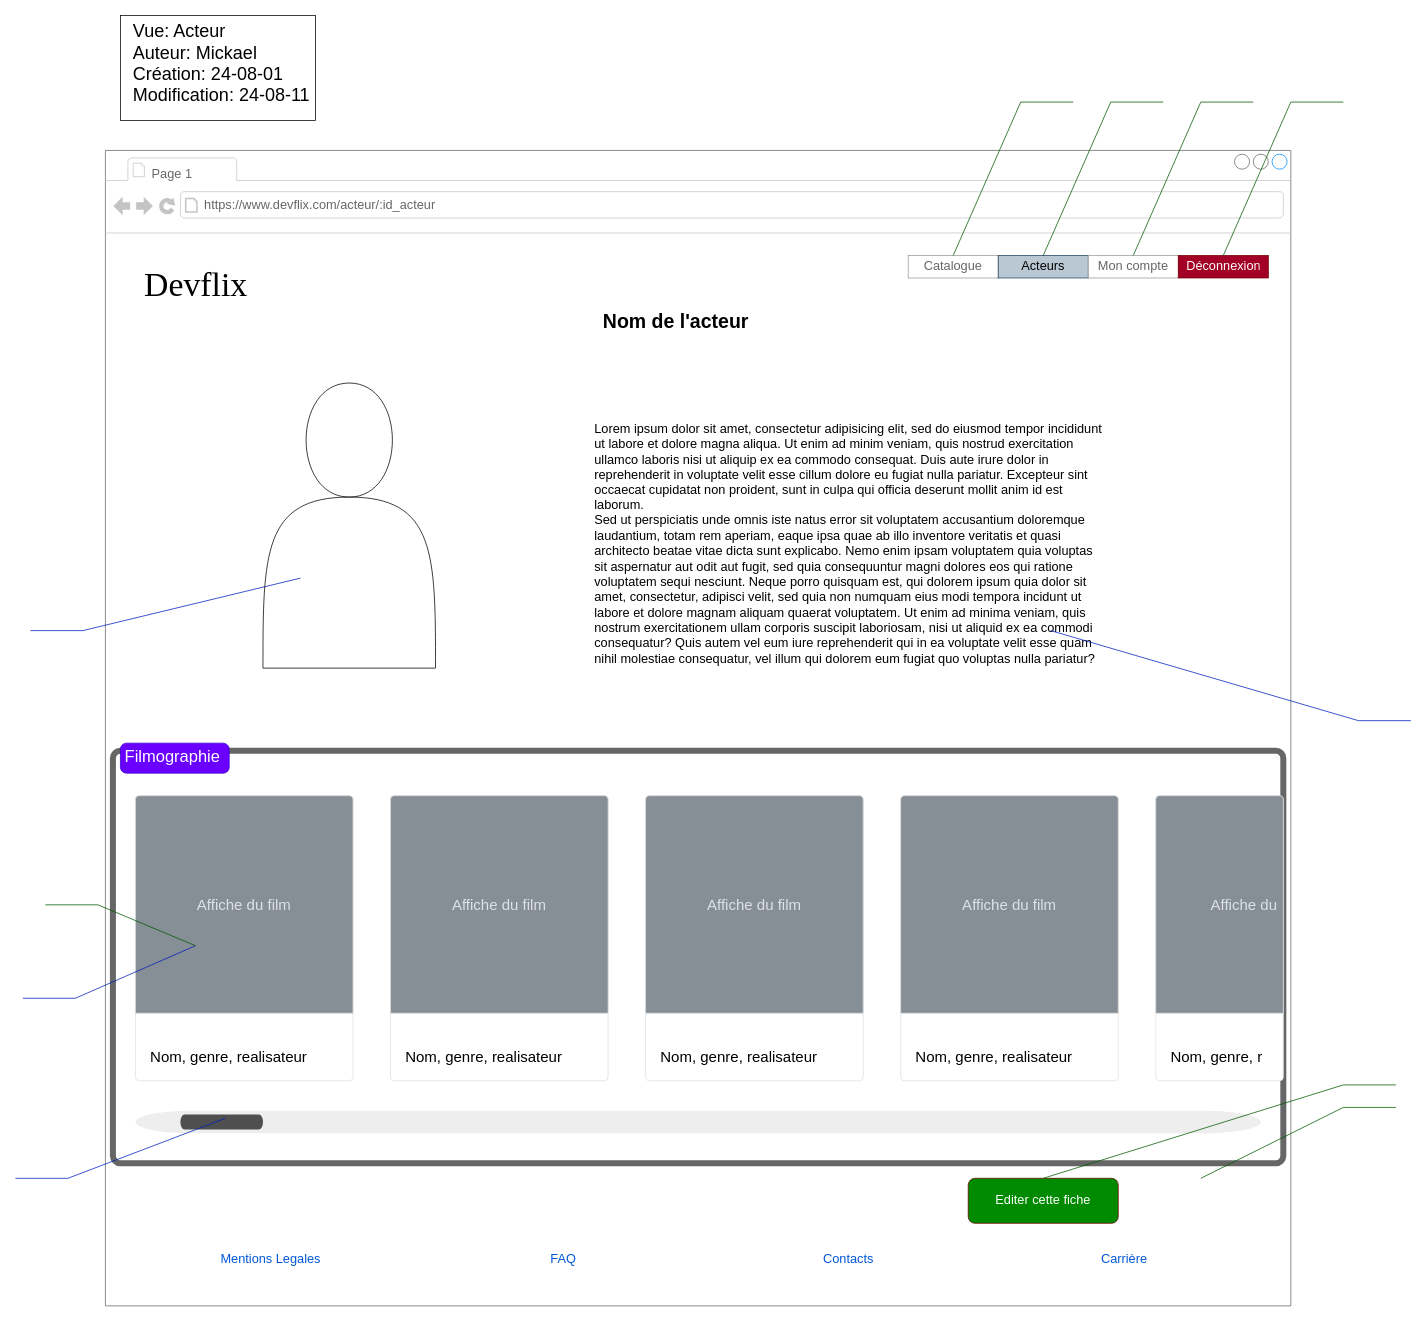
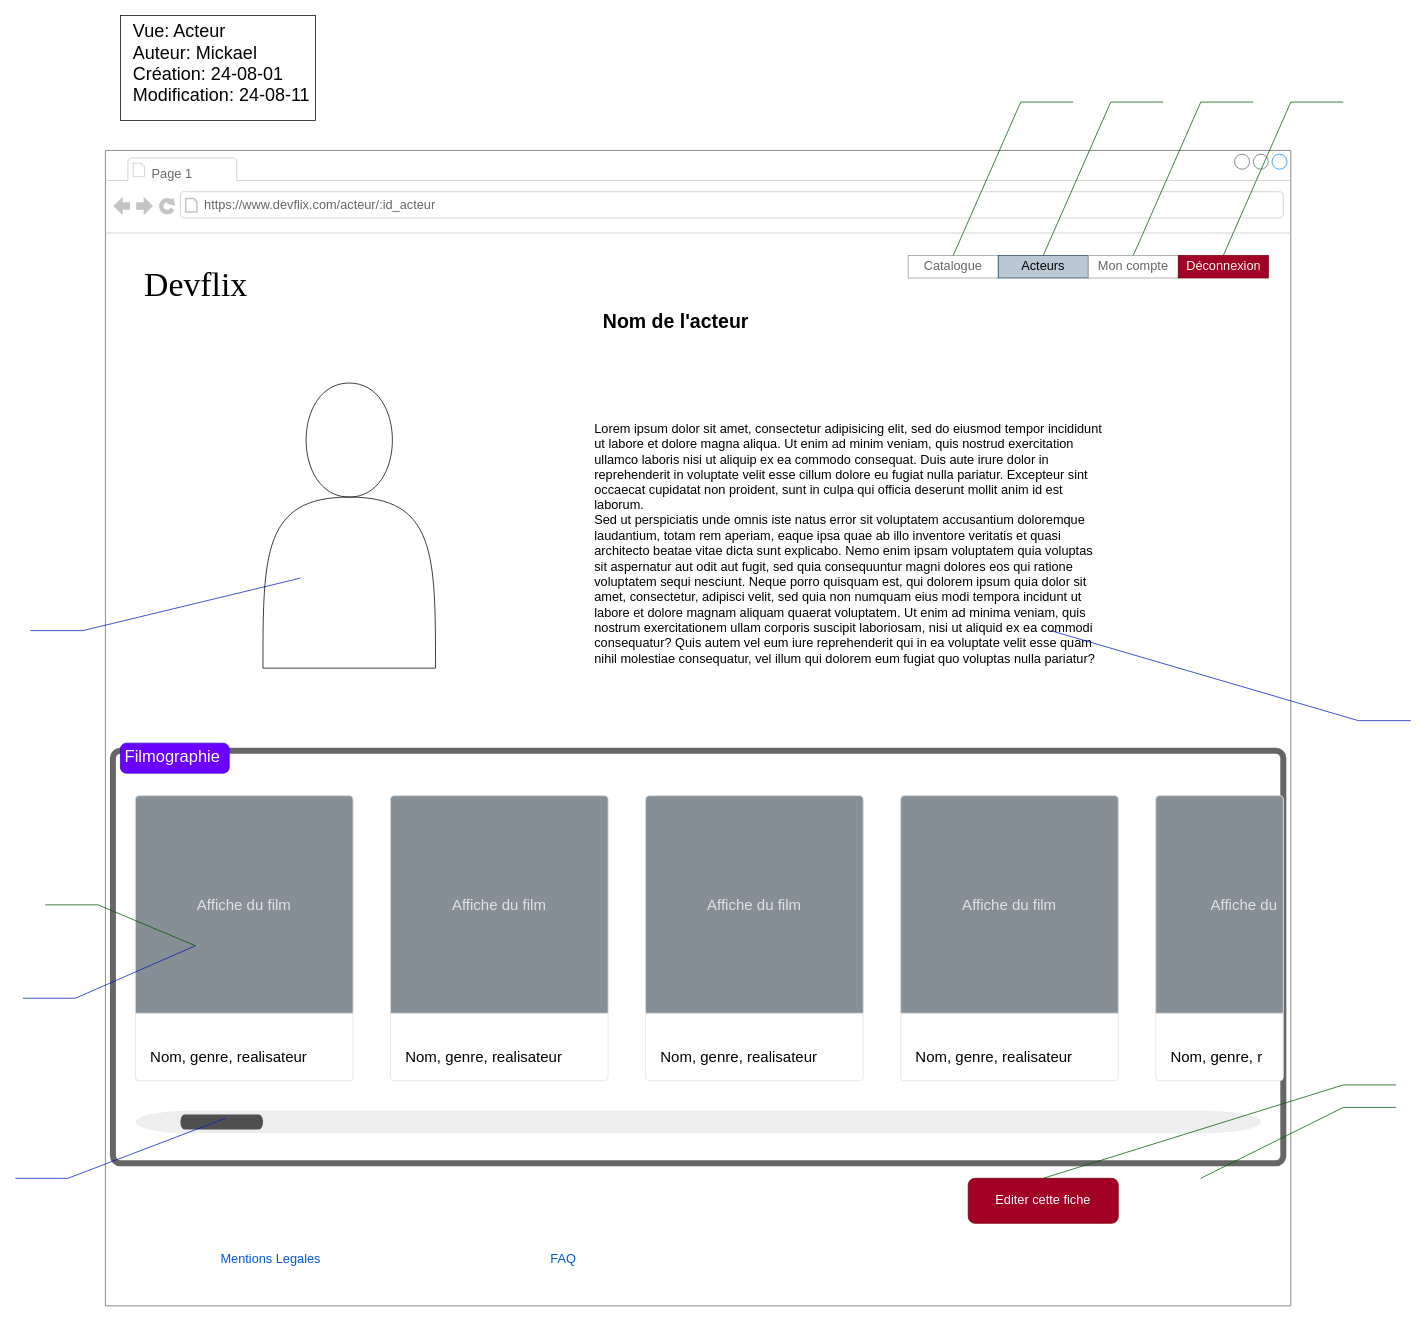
(1043, 1200) -> (1043, 1200)
(848, 1259) -> none
(1125, 1259) -> none
